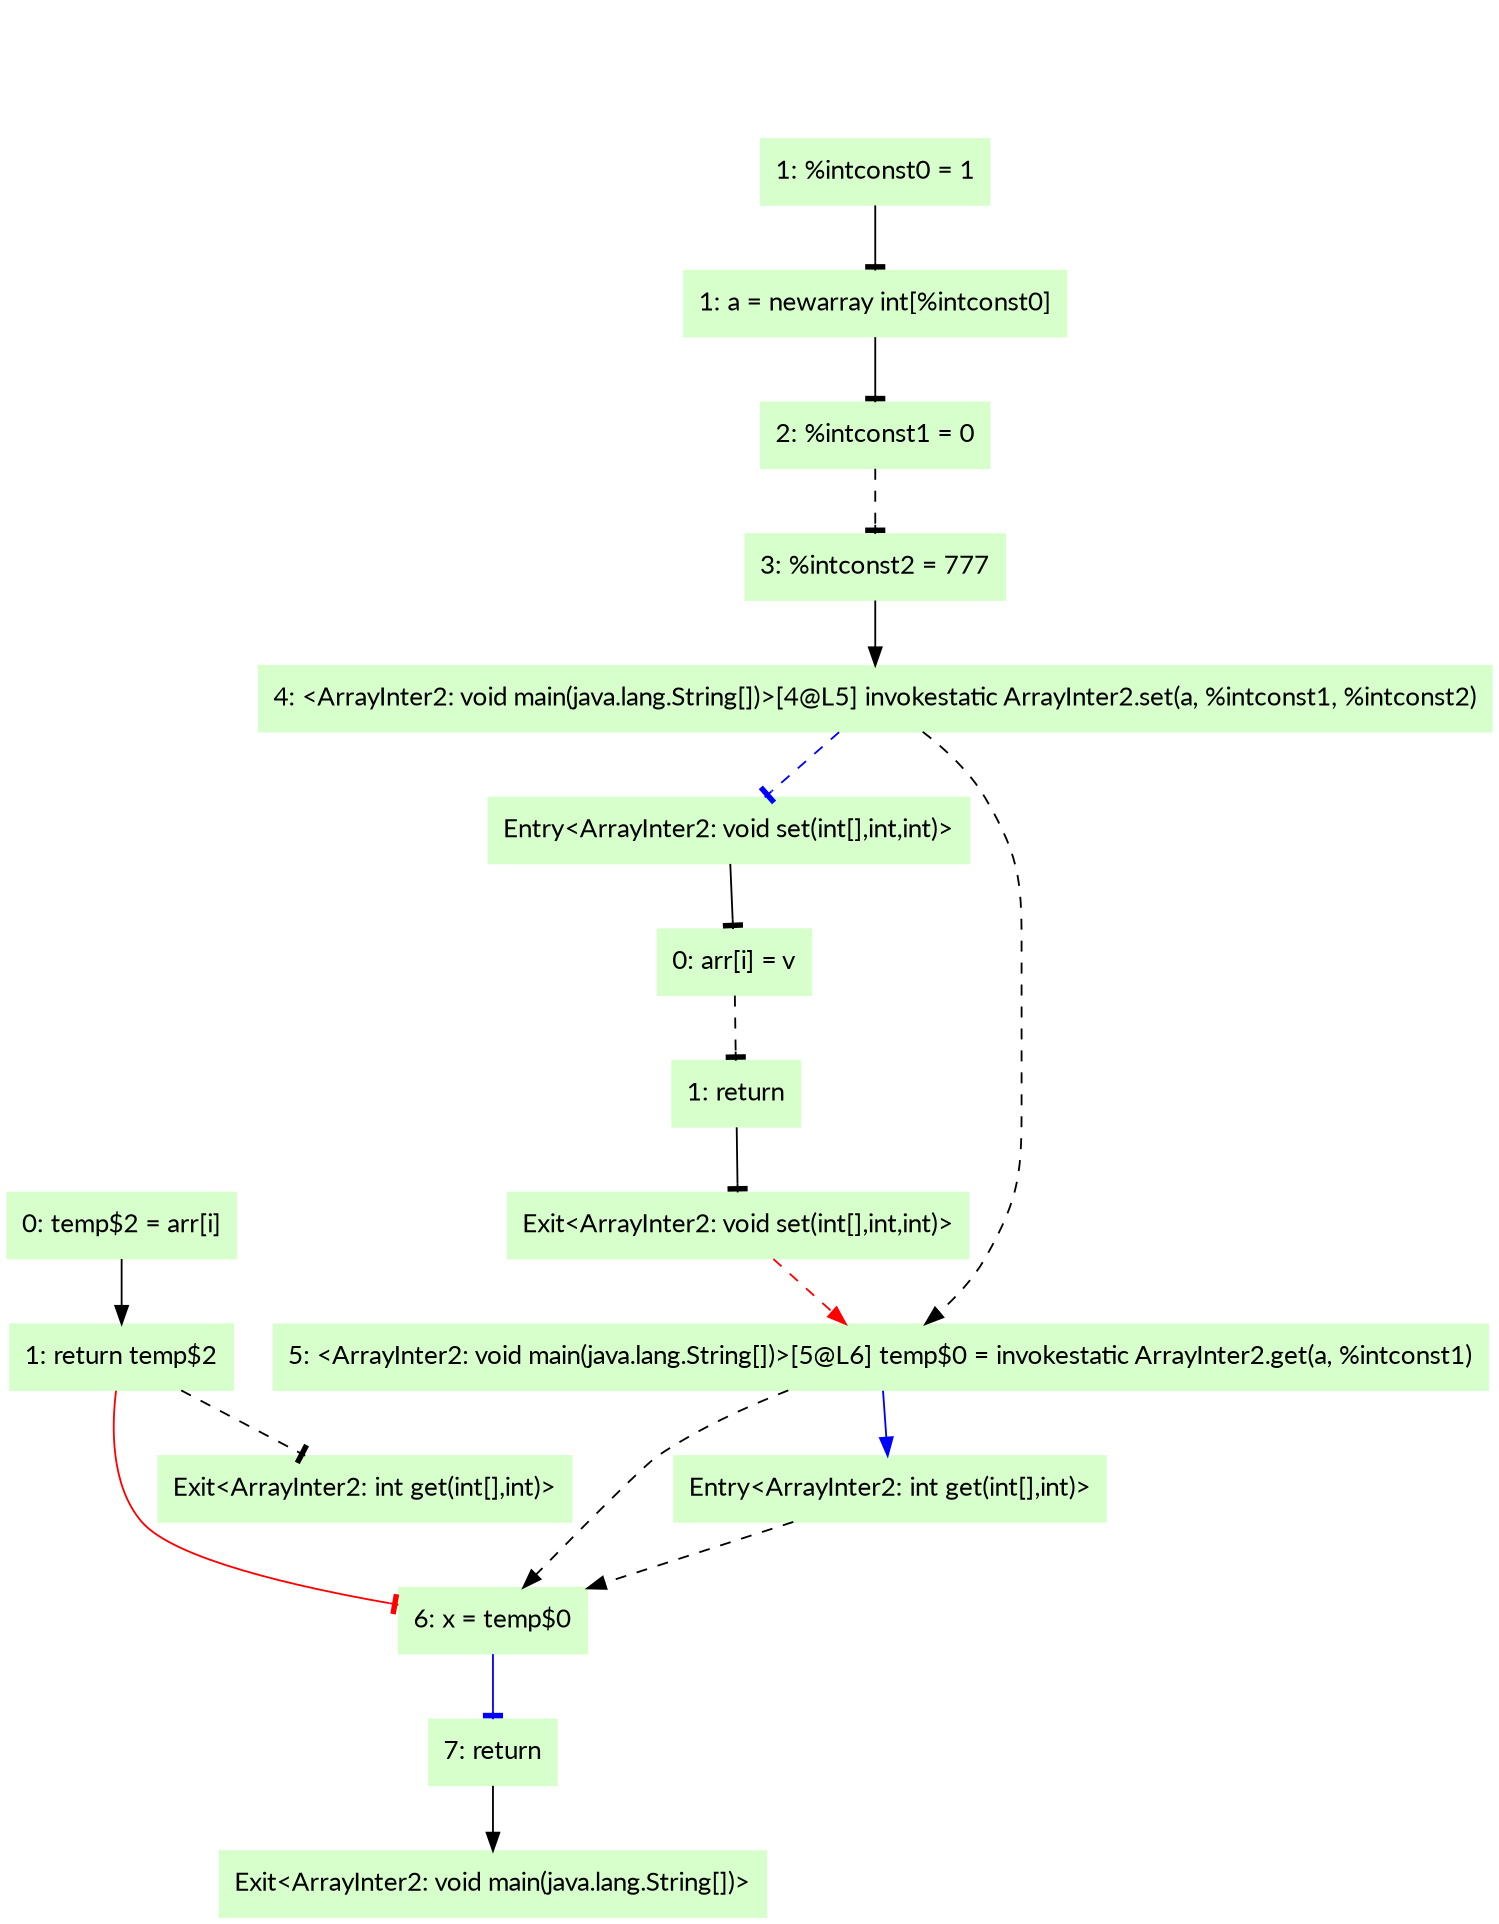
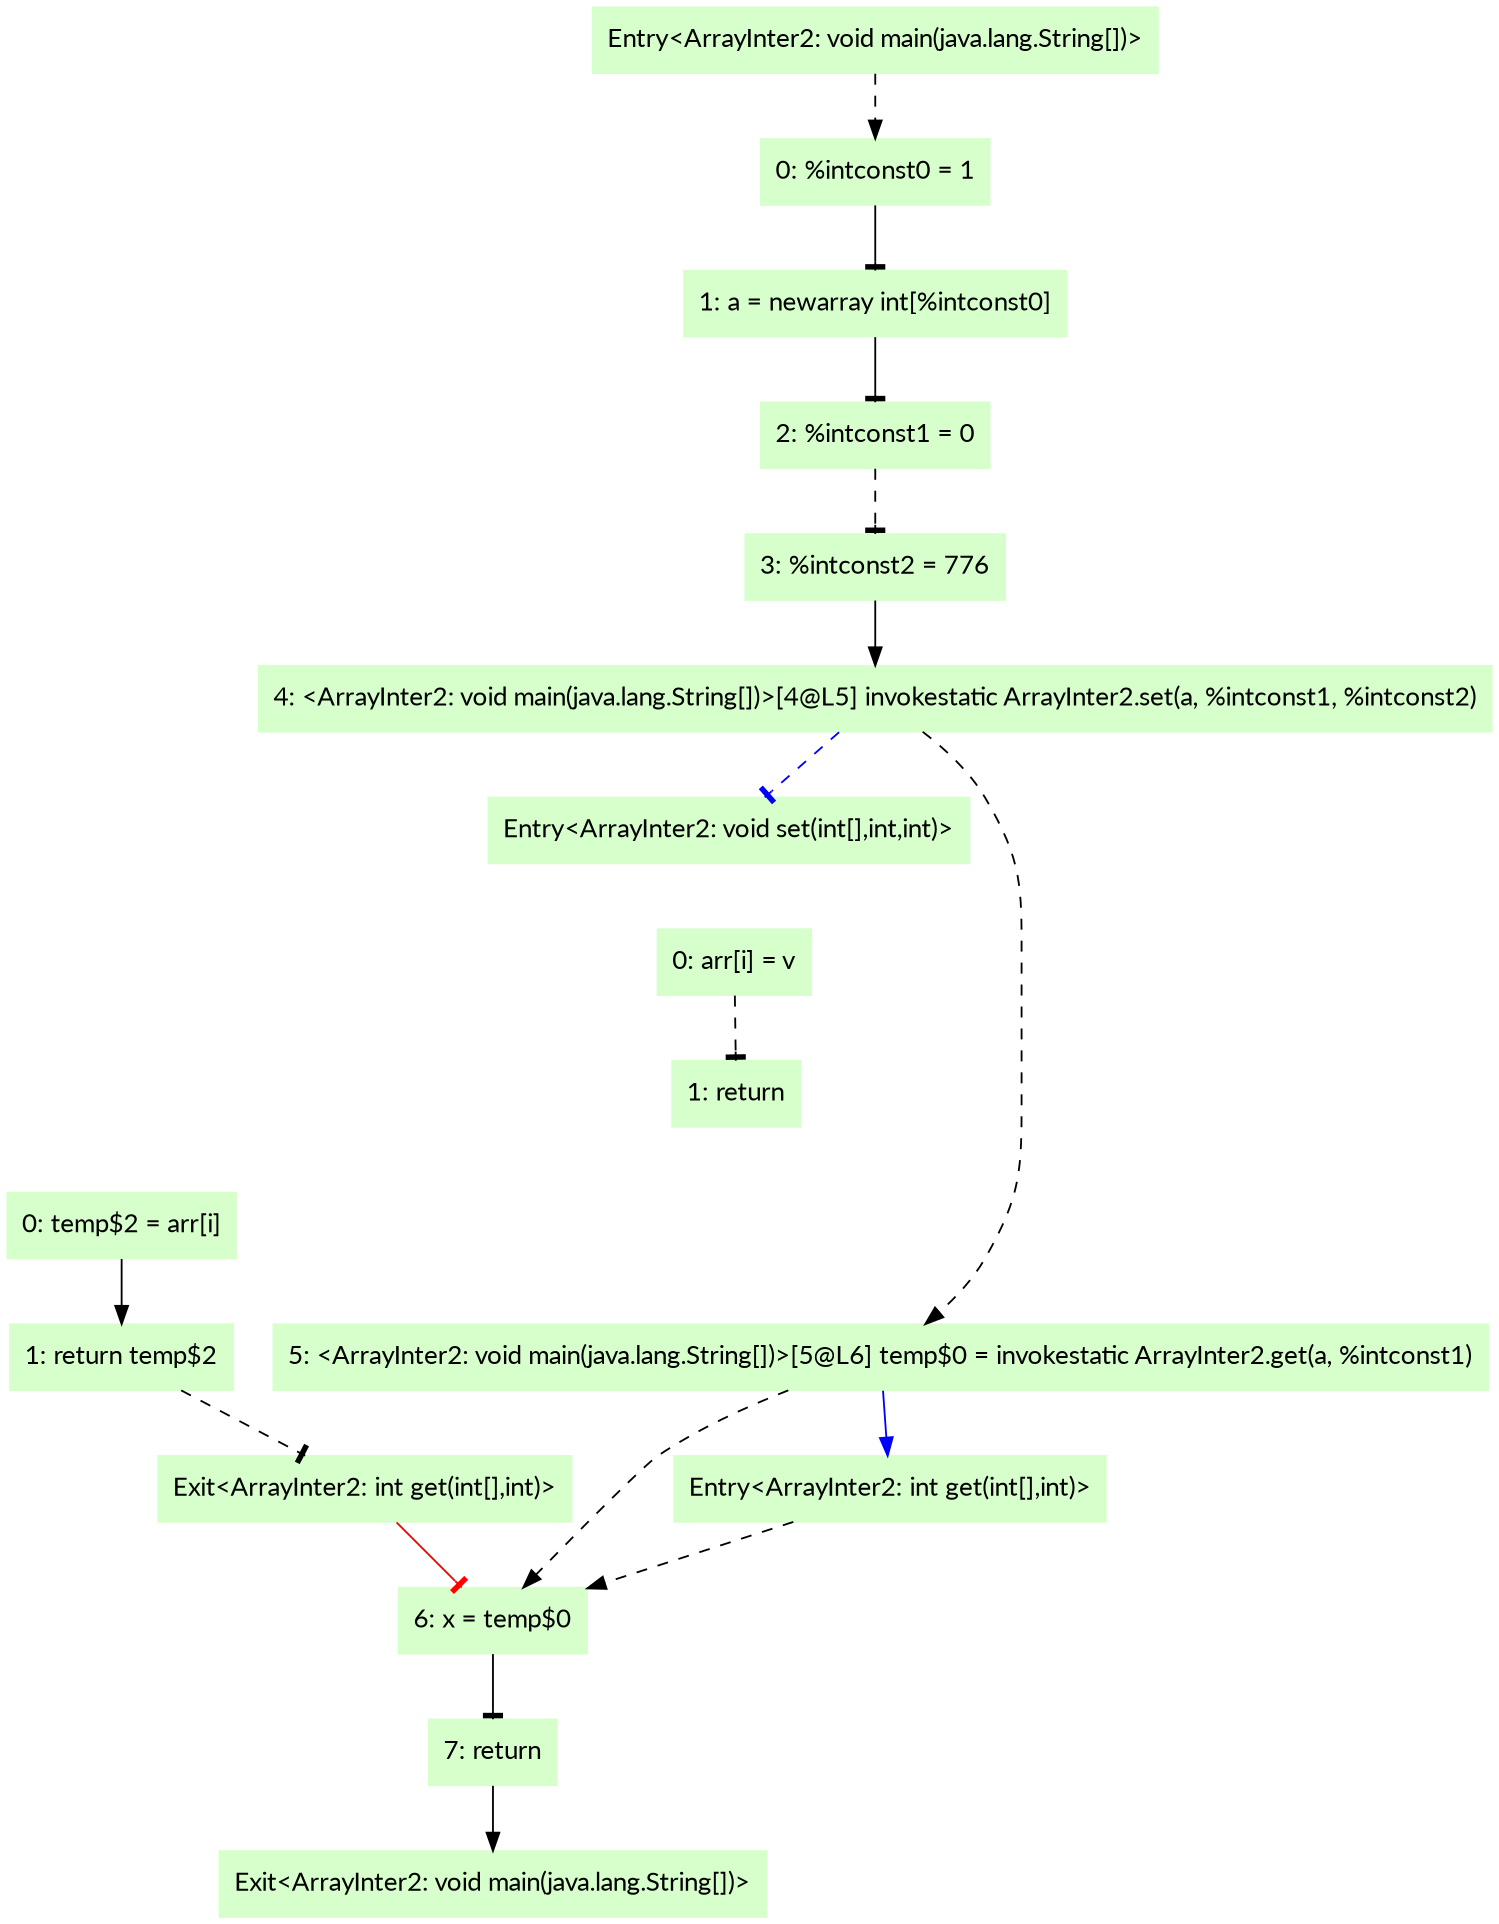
none -> (875, 40)
(875, 172) -> (875, 172)
(875, 567) -> (875, 567)
(731, 892) -> none
(738, 1226) -> none
(195, 1554) -> (426, 1552)
(493, 1682) -> (493, 1682)
